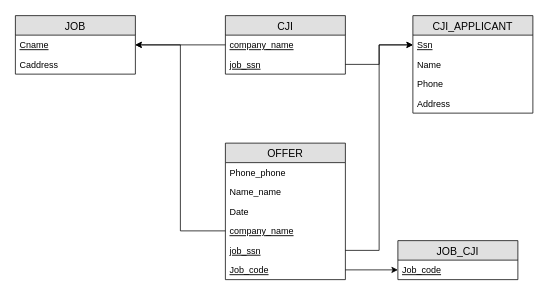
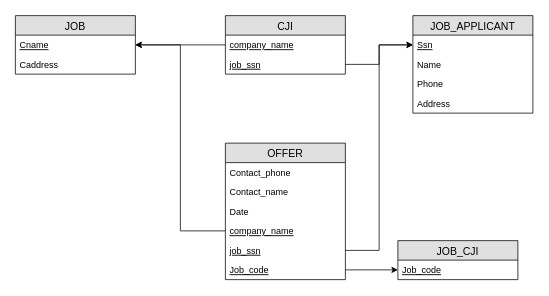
(473, 26) -> (473, 26)
(257, 173) -> (262, 173)
(252, 192) -> (260, 192)
